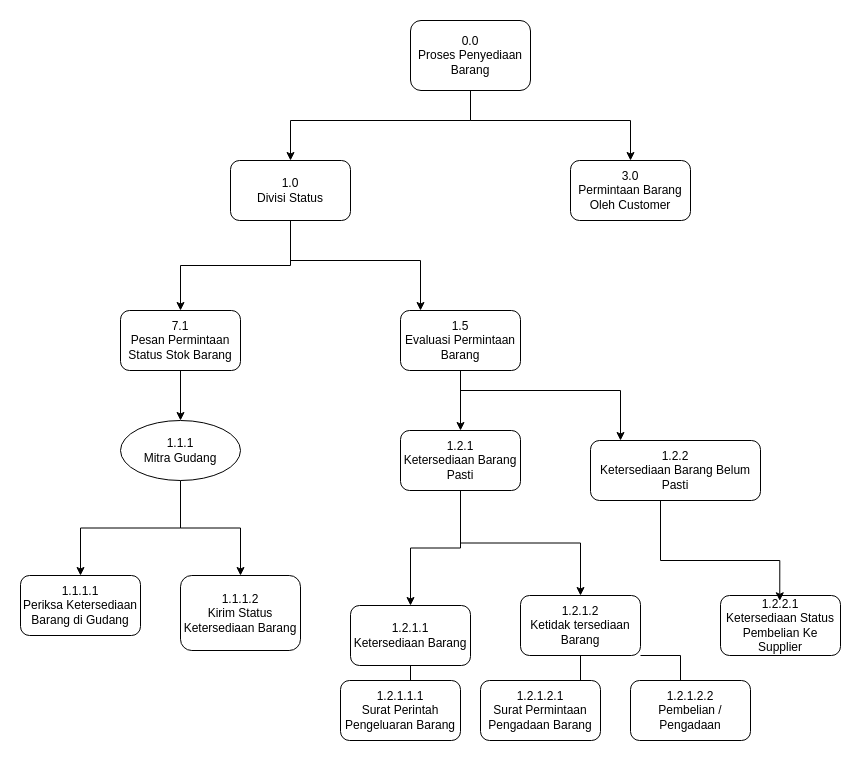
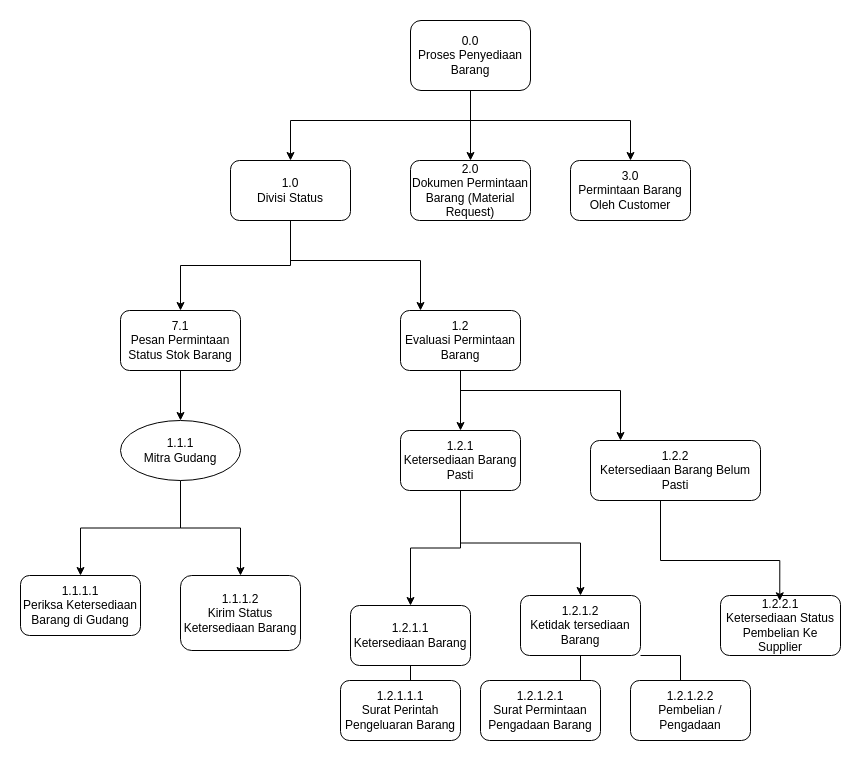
none -> (471, 138)
none -> (471, 191)
(461, 341) -> (461, 341)
